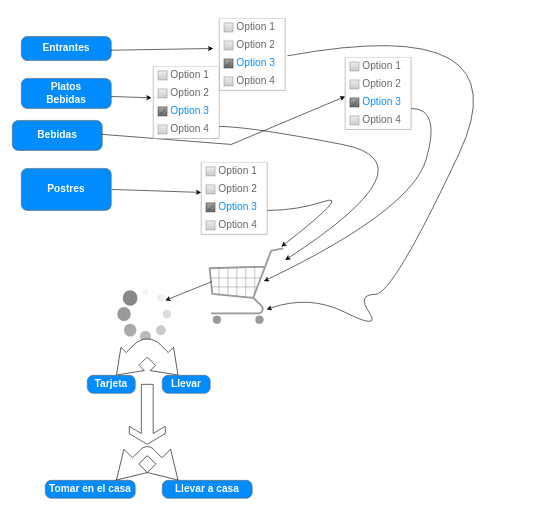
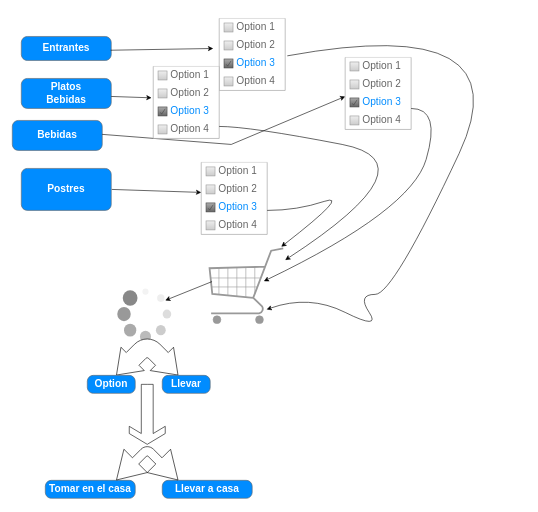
(111, 384) -> (111, 384)
